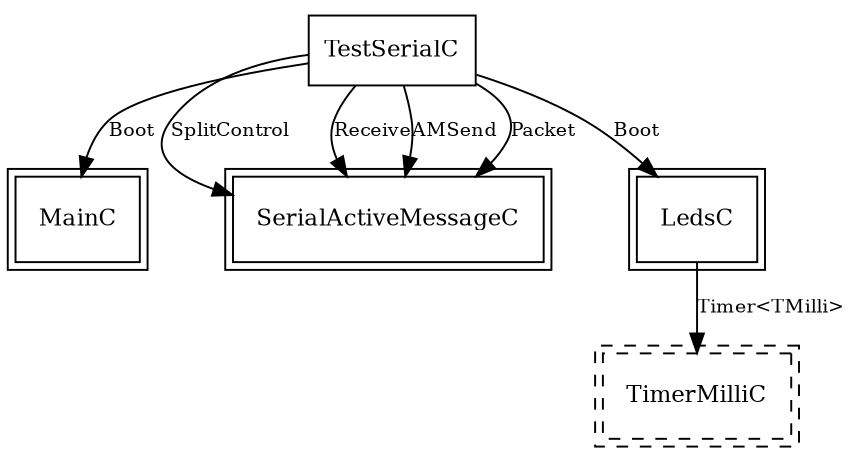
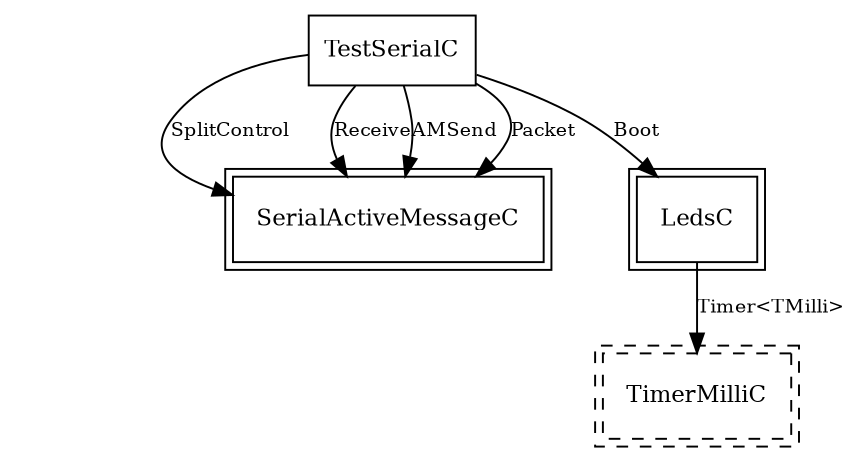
(78, 219) -> none
